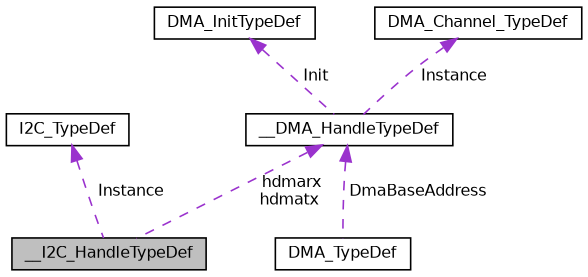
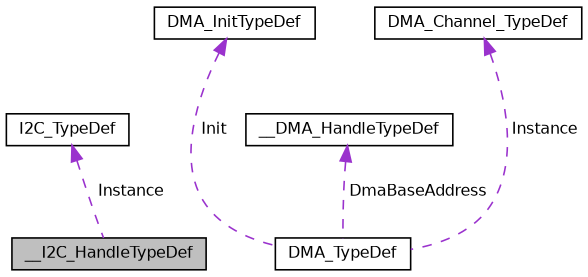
(402, 79) -> (503, 176)
(298, 82) -> (192, 169)
(222, 195) -> none
